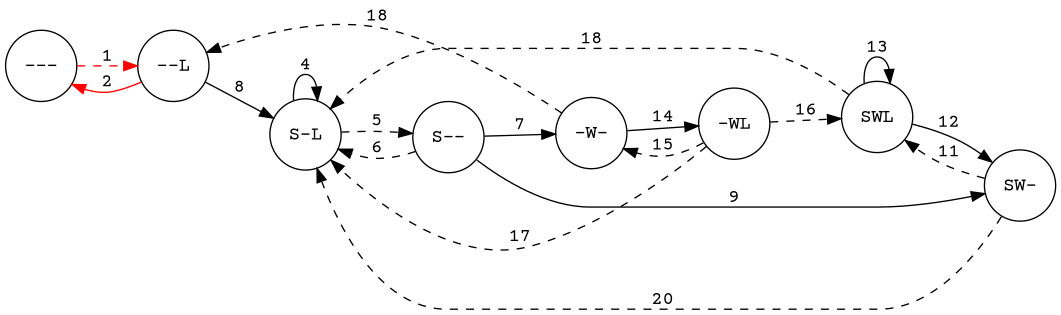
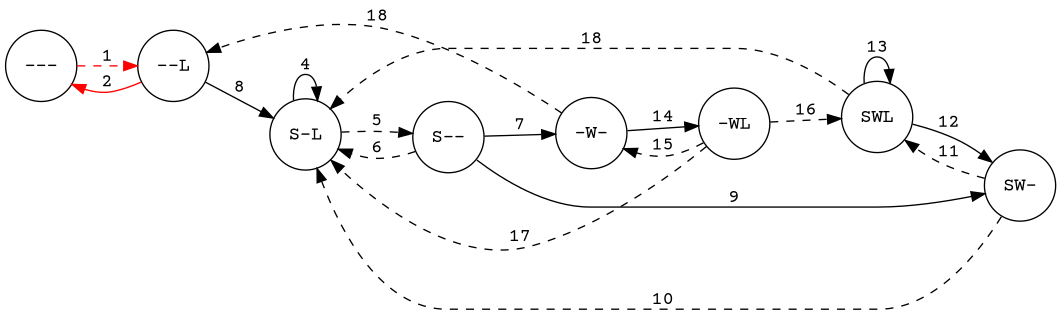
(663, 299) -> (663, 299)
